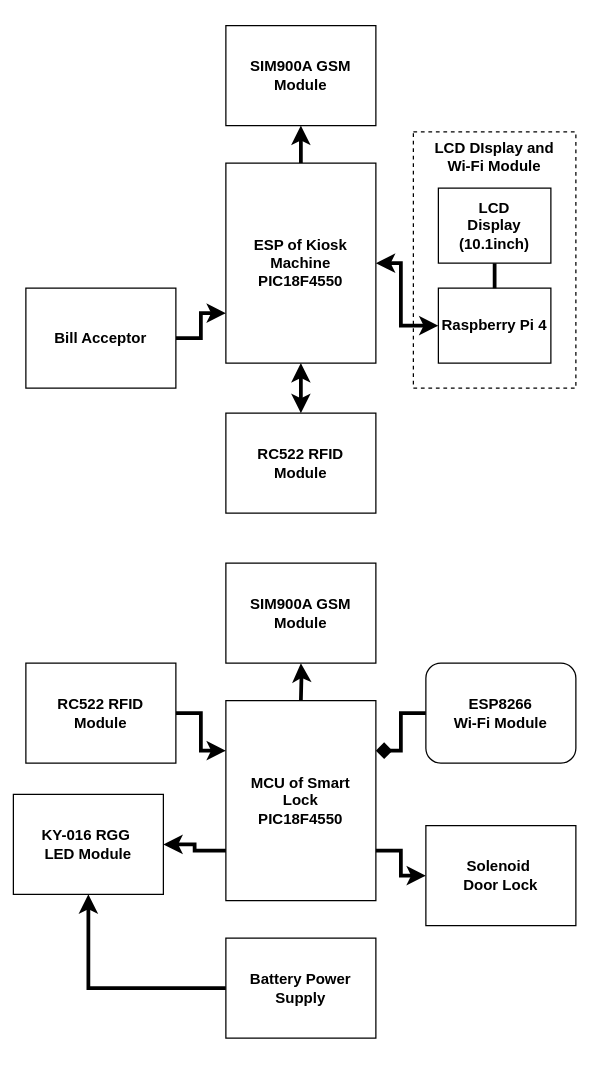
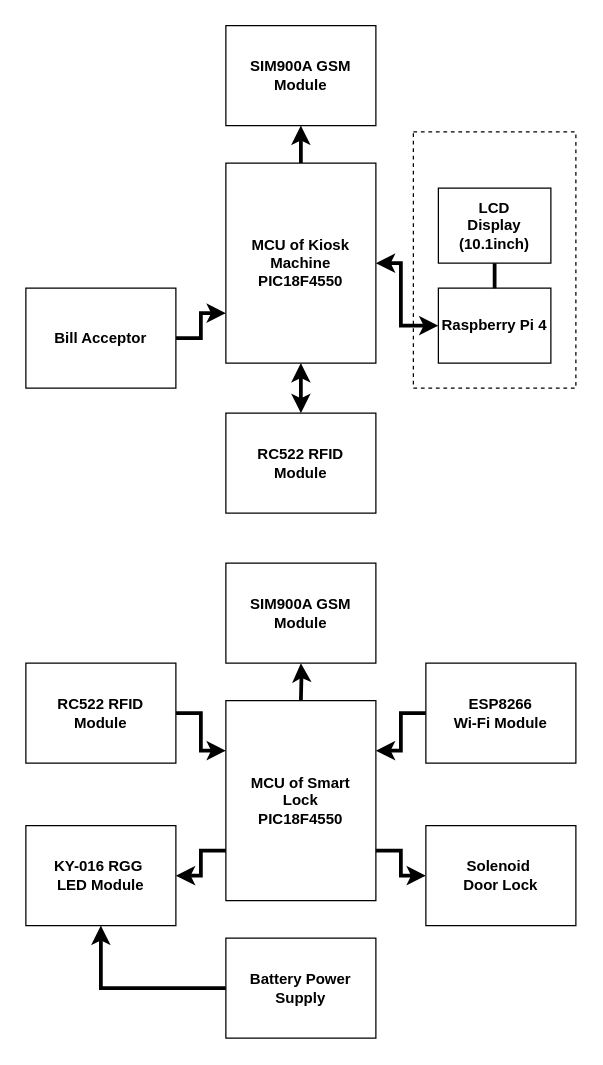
(494, 157) -> none
(301, 263) -> (301, 263)
(501, 713) -> (501, 713)
(392, 751) -> (391, 751)
(88, 844) -> (101, 876)
